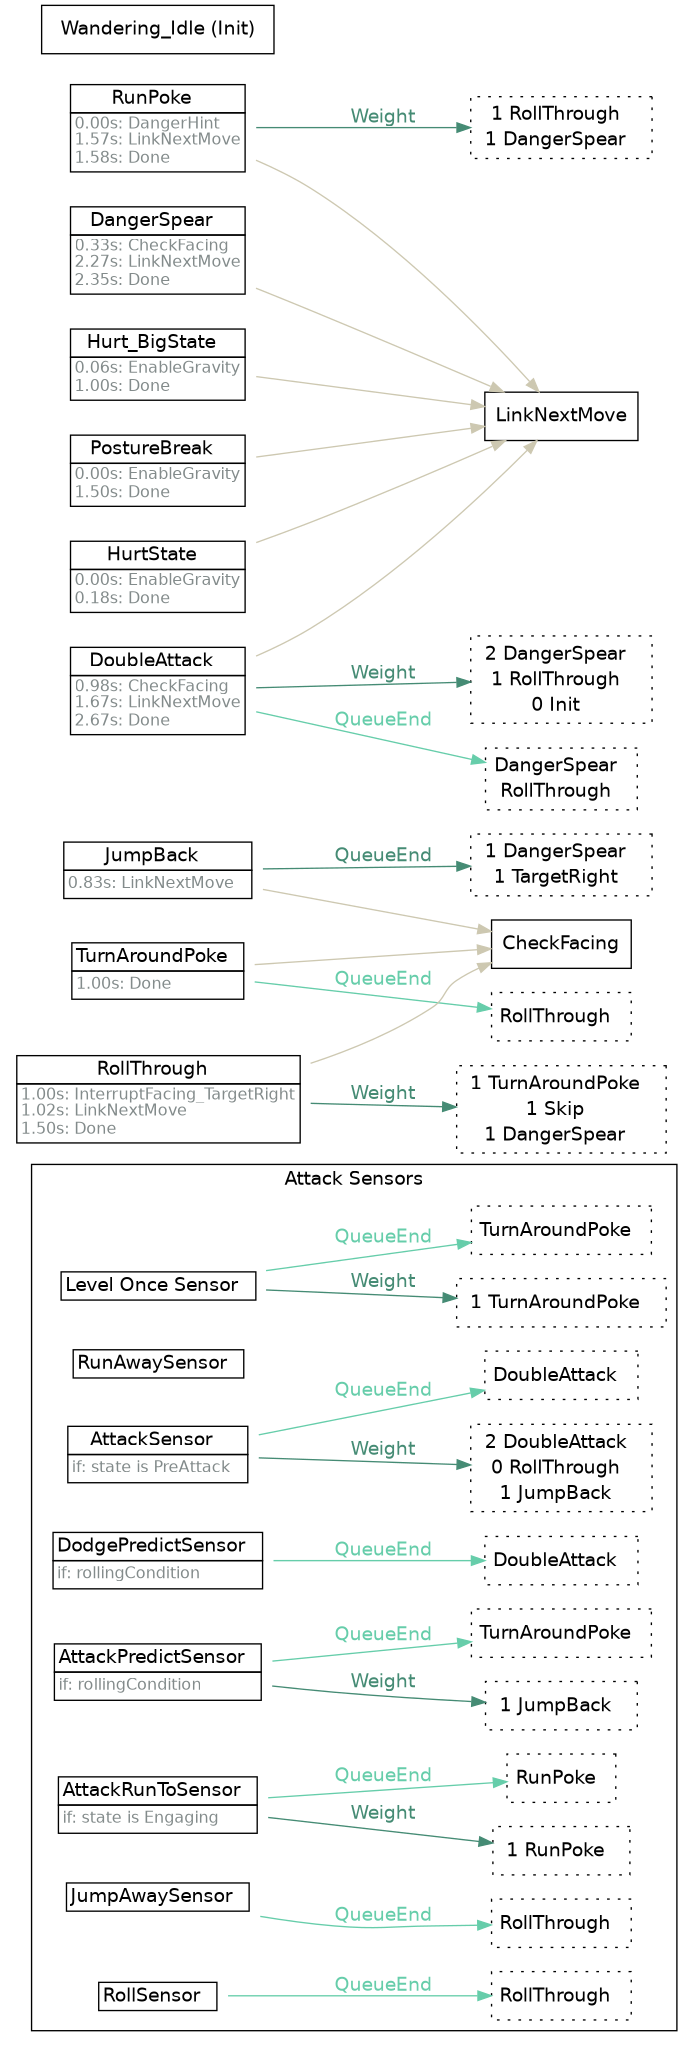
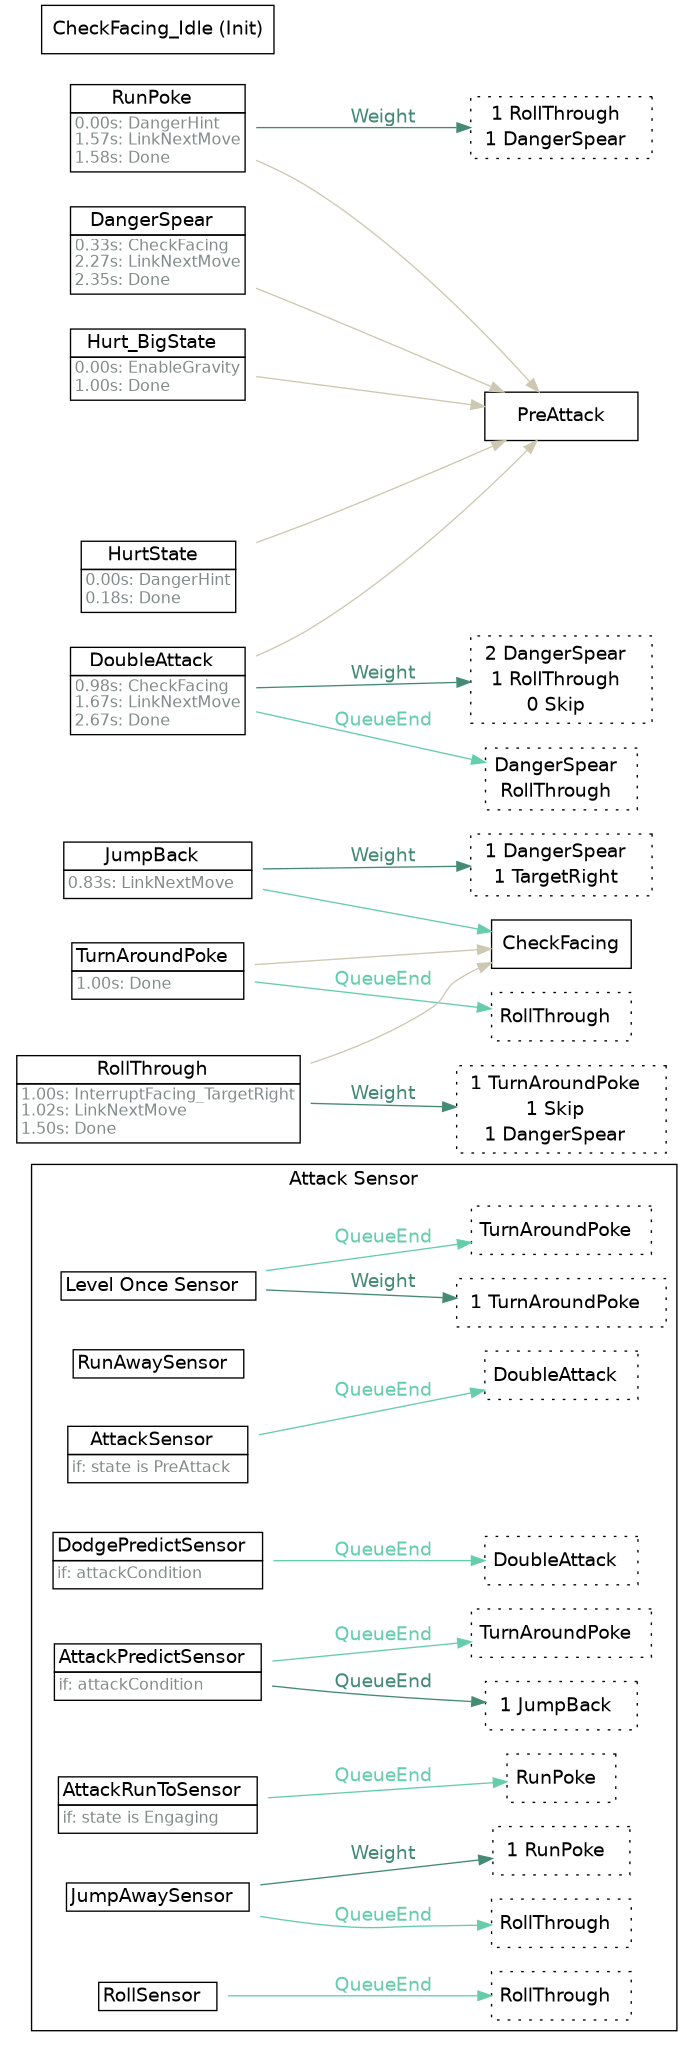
(158, 30) -> (158, 30)
(158, 368) -> (158, 368)
(561, 416) -> (561, 416)
(158, 470) -> none
(158, 580) -> (158, 580)
(562, 705) -> (562, 705)
(383, 856) -> (383, 856)
(371, 909) -> (371, 909)
(354, 1180) -> (354, 1180)
(561, 1468) -> none
(129, 1574) -> (130, 1574)
(383, 1682) -> (383, 1682)
(130, 1685) -> (132, 1685)
(374, 1830) -> (370, 1872)
